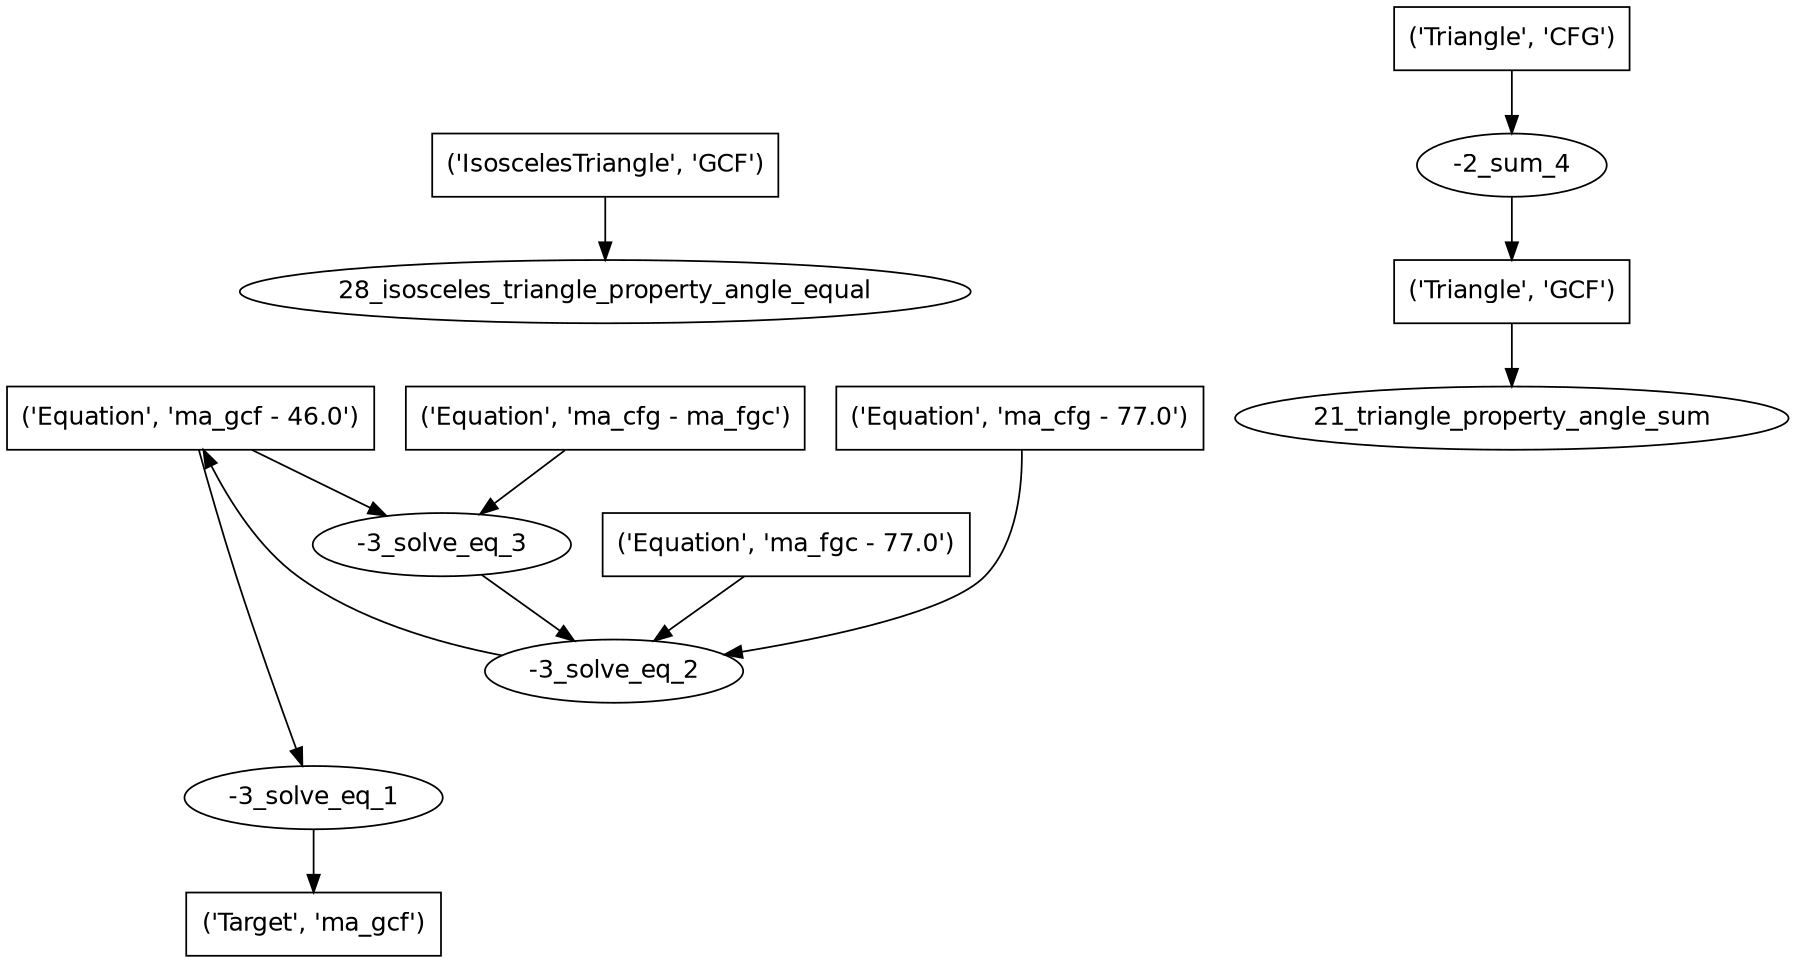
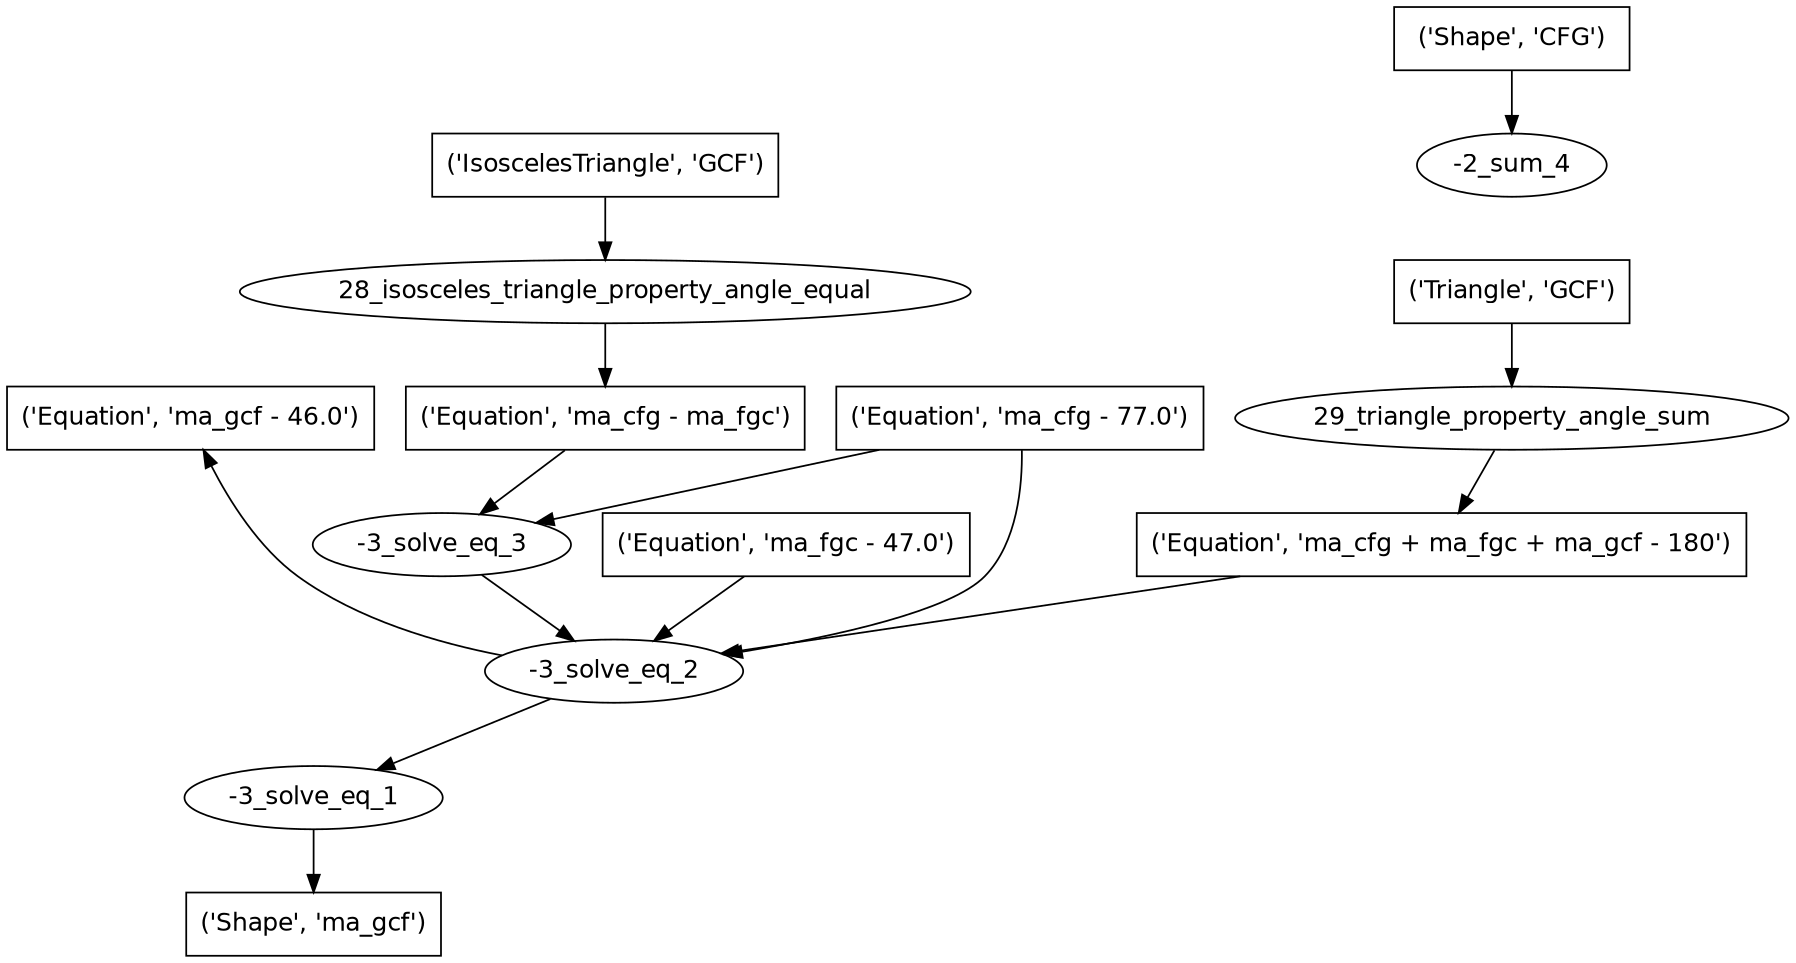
(1512, 39) -> (1512, 39)
(1512, 220) -> none
none -> (605, 346)
(1512, 418) -> (1512, 418)
(311, 479) -> (716, 484)
(786, 545) -> (786, 545)
none -> (1442, 545)
(244, 600) -> (472, 731)
(314, 924) -> (314, 924)
